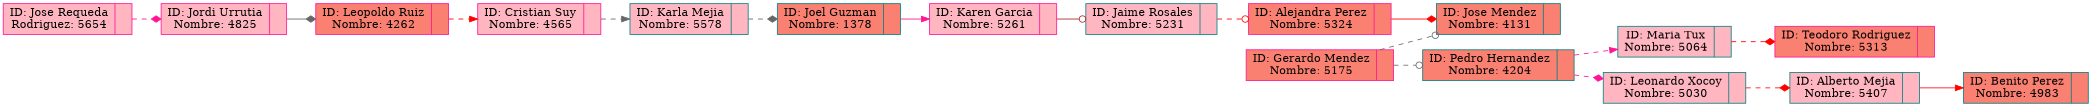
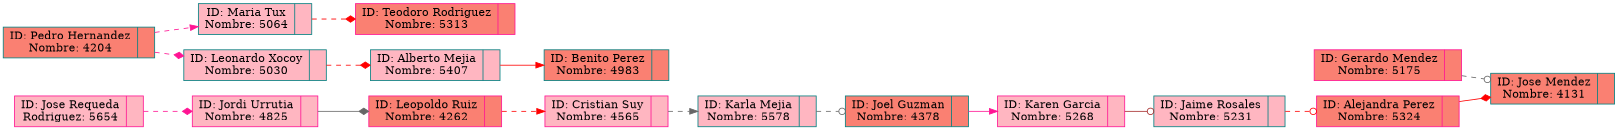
(758, 19) -> (828, 111)
(830, 25) -> (898, 117)
(985, 25) -> (1053, 117)
(1405, 65) -> none
